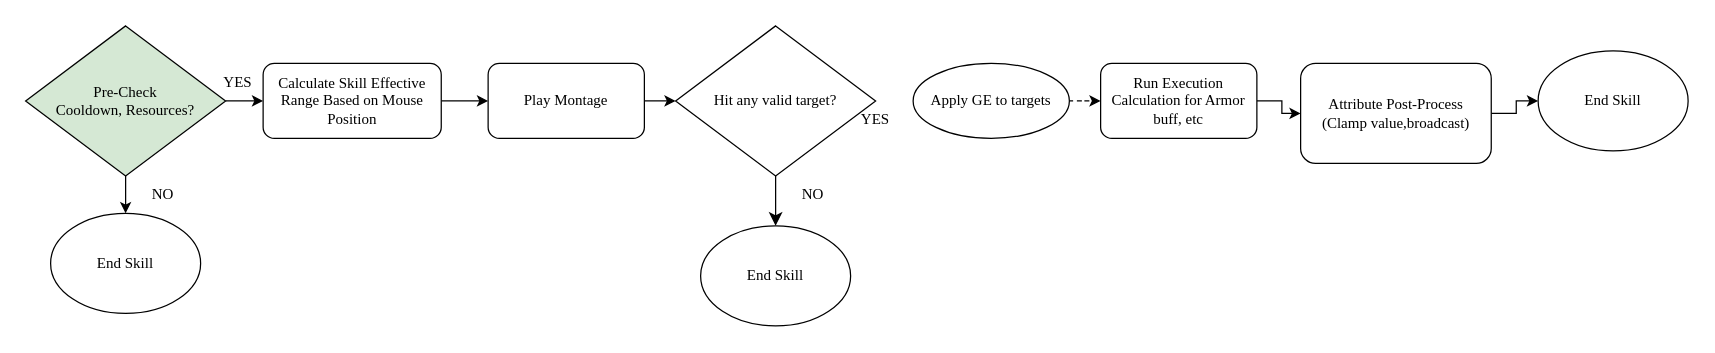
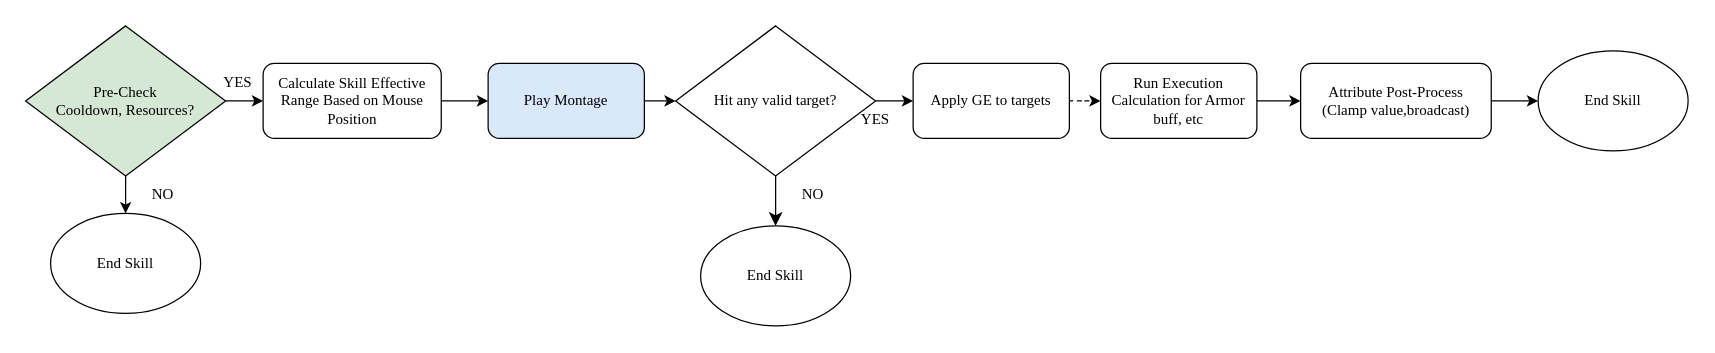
(566, 101) -> (566, 101)
none -> (899, 101)
(991, 101) -> (991, 101)
(1396, 113) -> (1396, 101)
